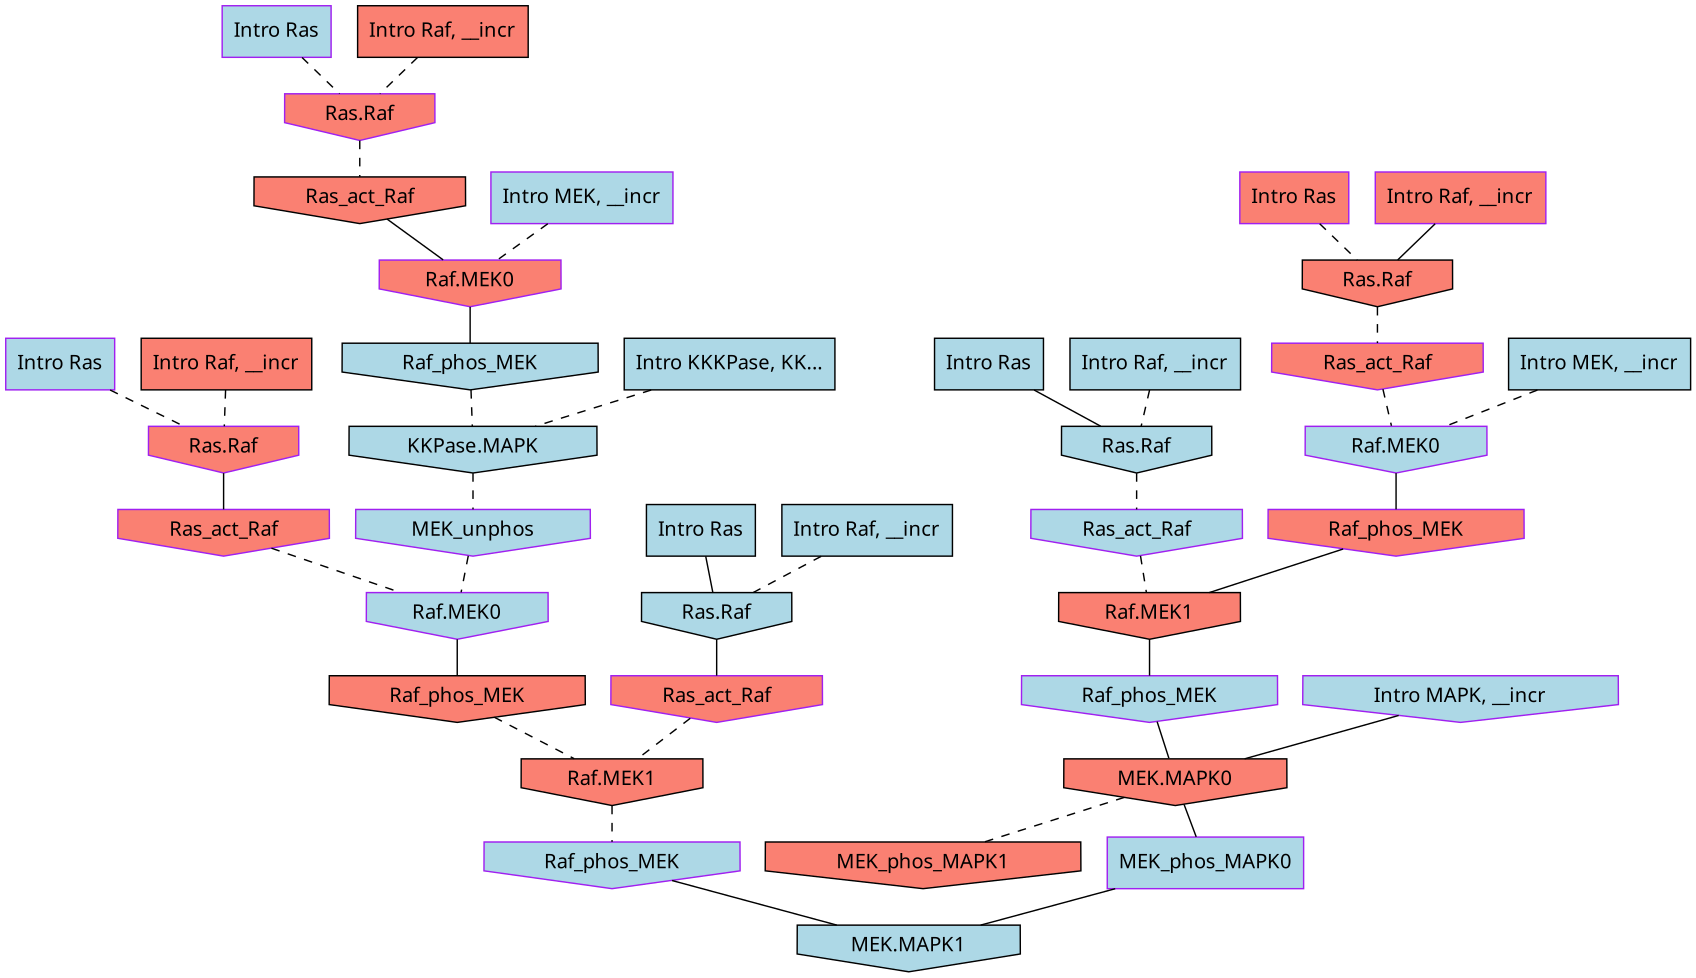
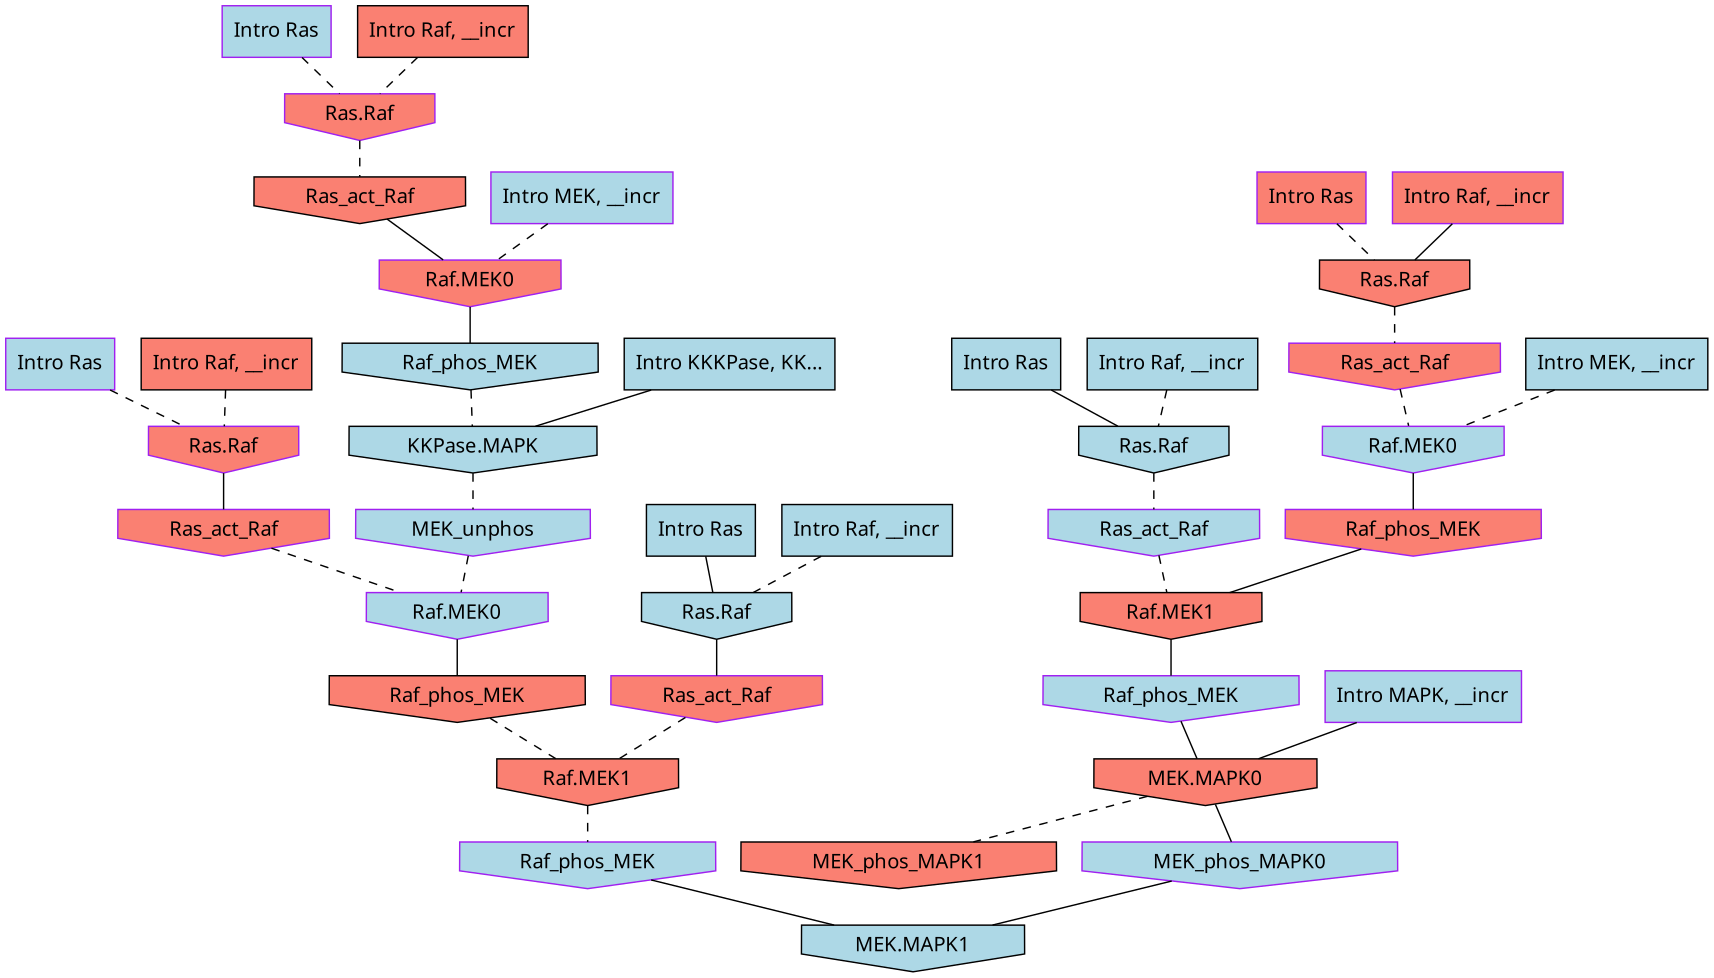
(593, 408) -> (593, 408)
(1461, 697) -> (1423, 697)
(1205, 863) -> (1240, 863)
